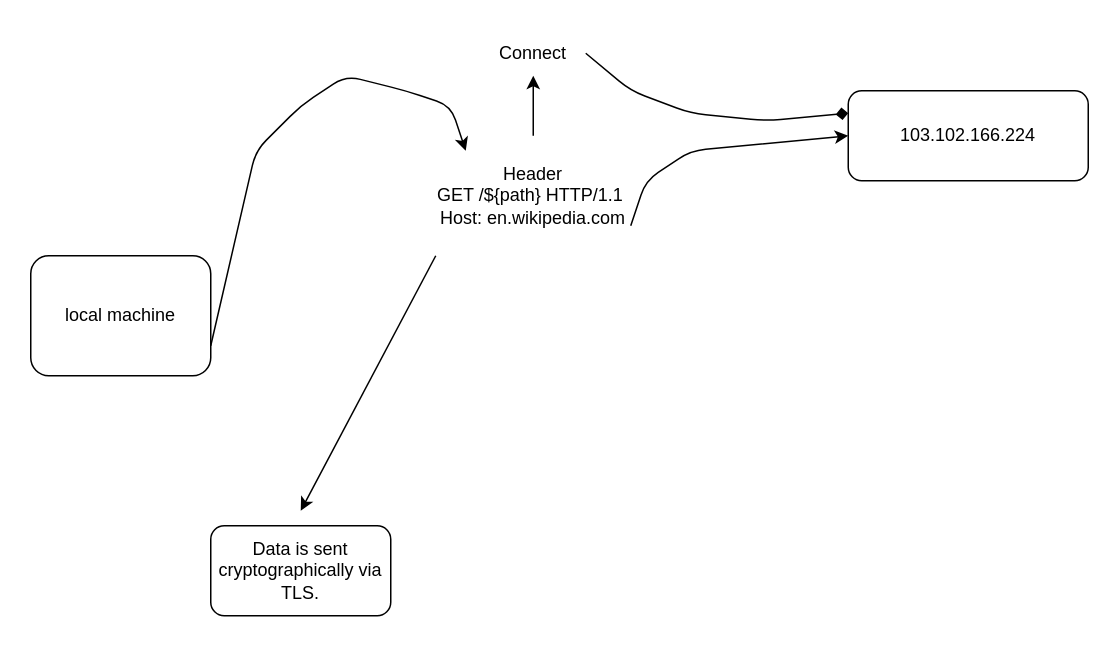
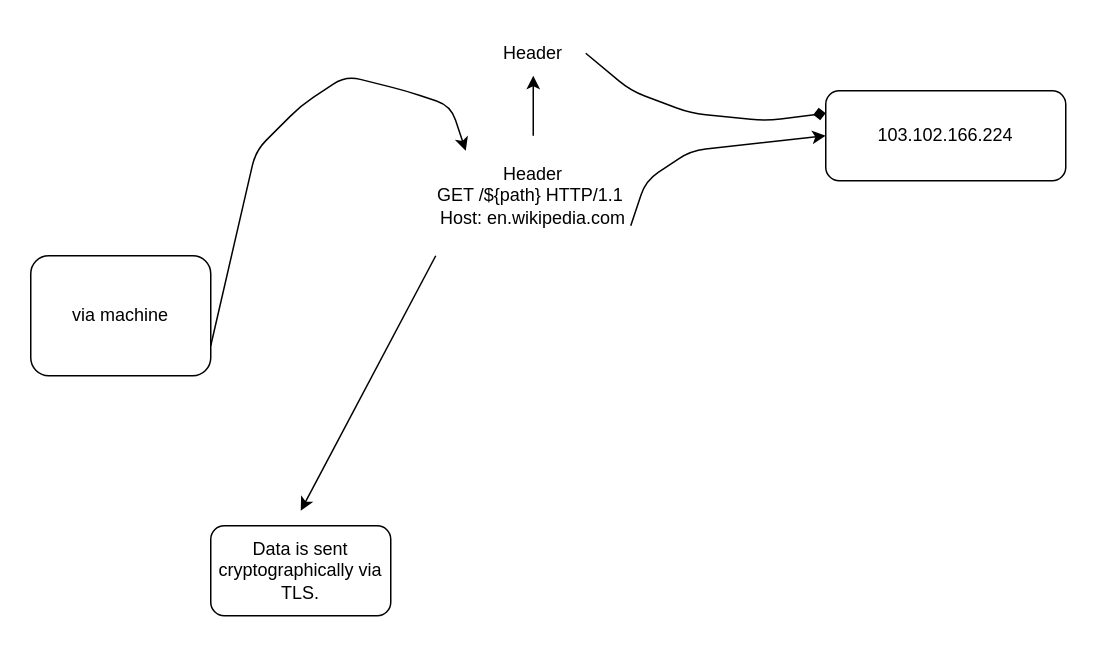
(533, 53) -> (533, 53)
(968, 136) -> (946, 136)
(121, 316) -> (121, 316)
